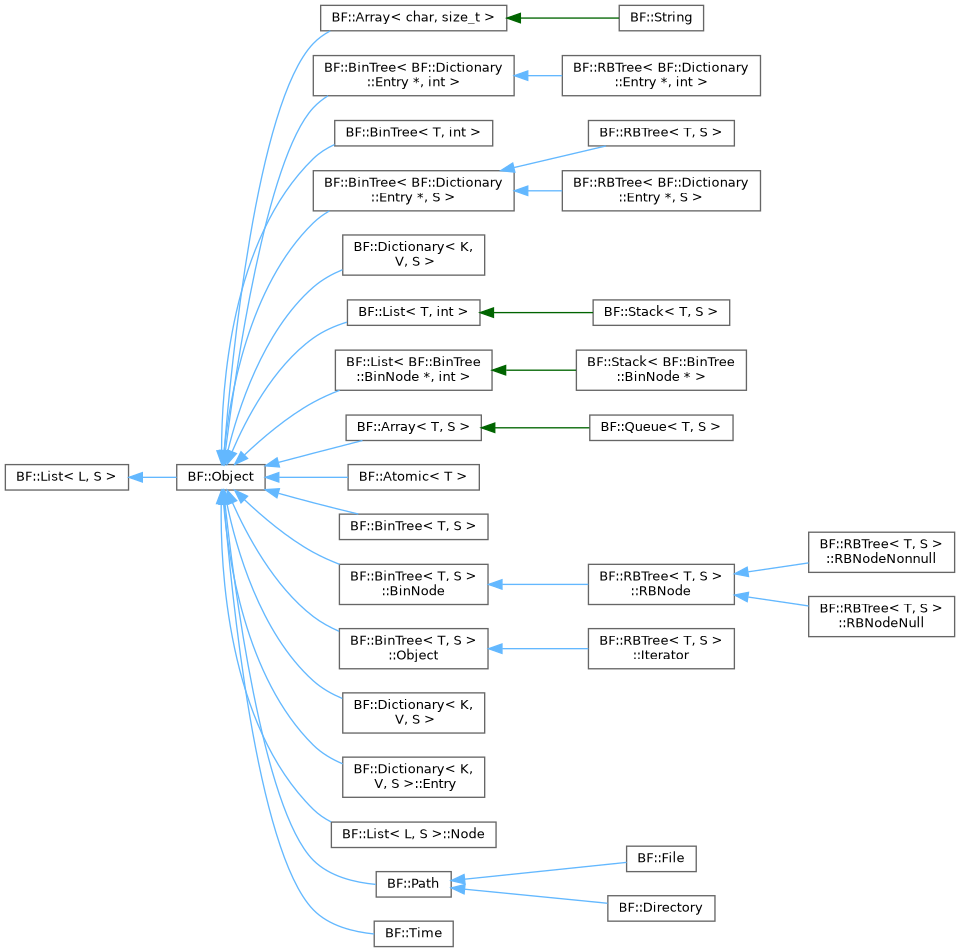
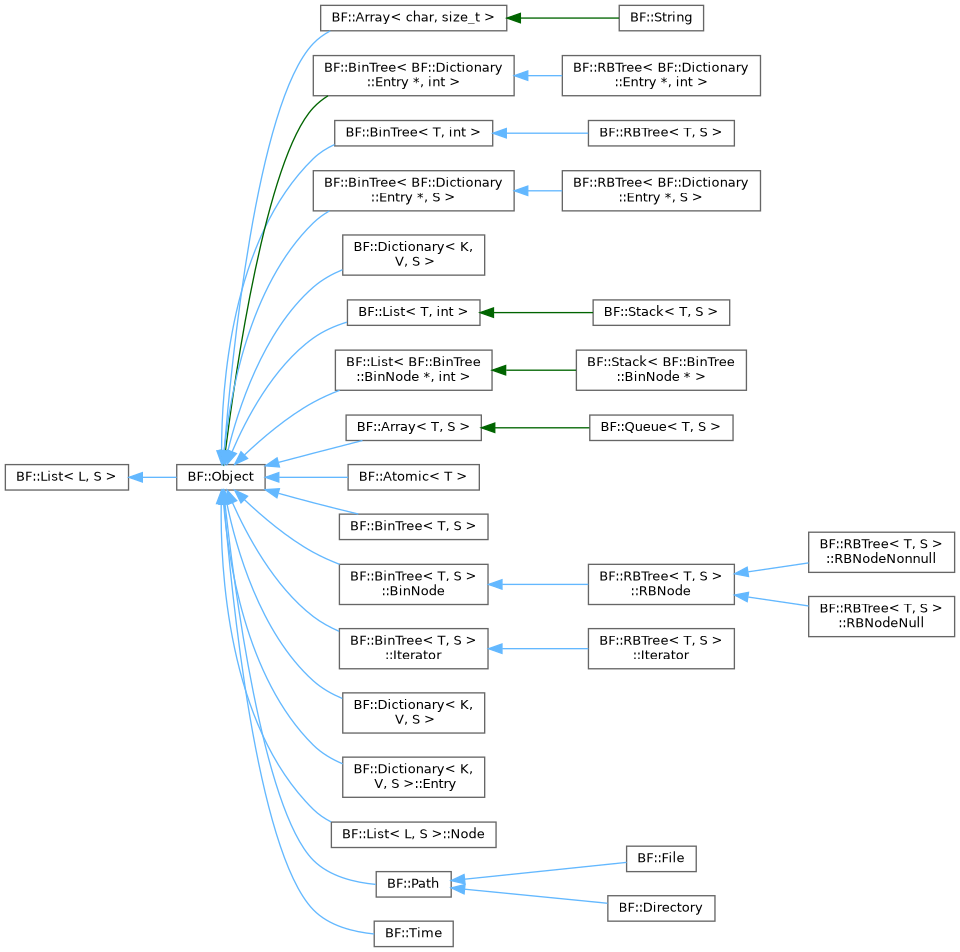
(560, 157) -> (547, 133)
(253, 284) -> (253, 284)
(414, 649) -> (414, 649)
